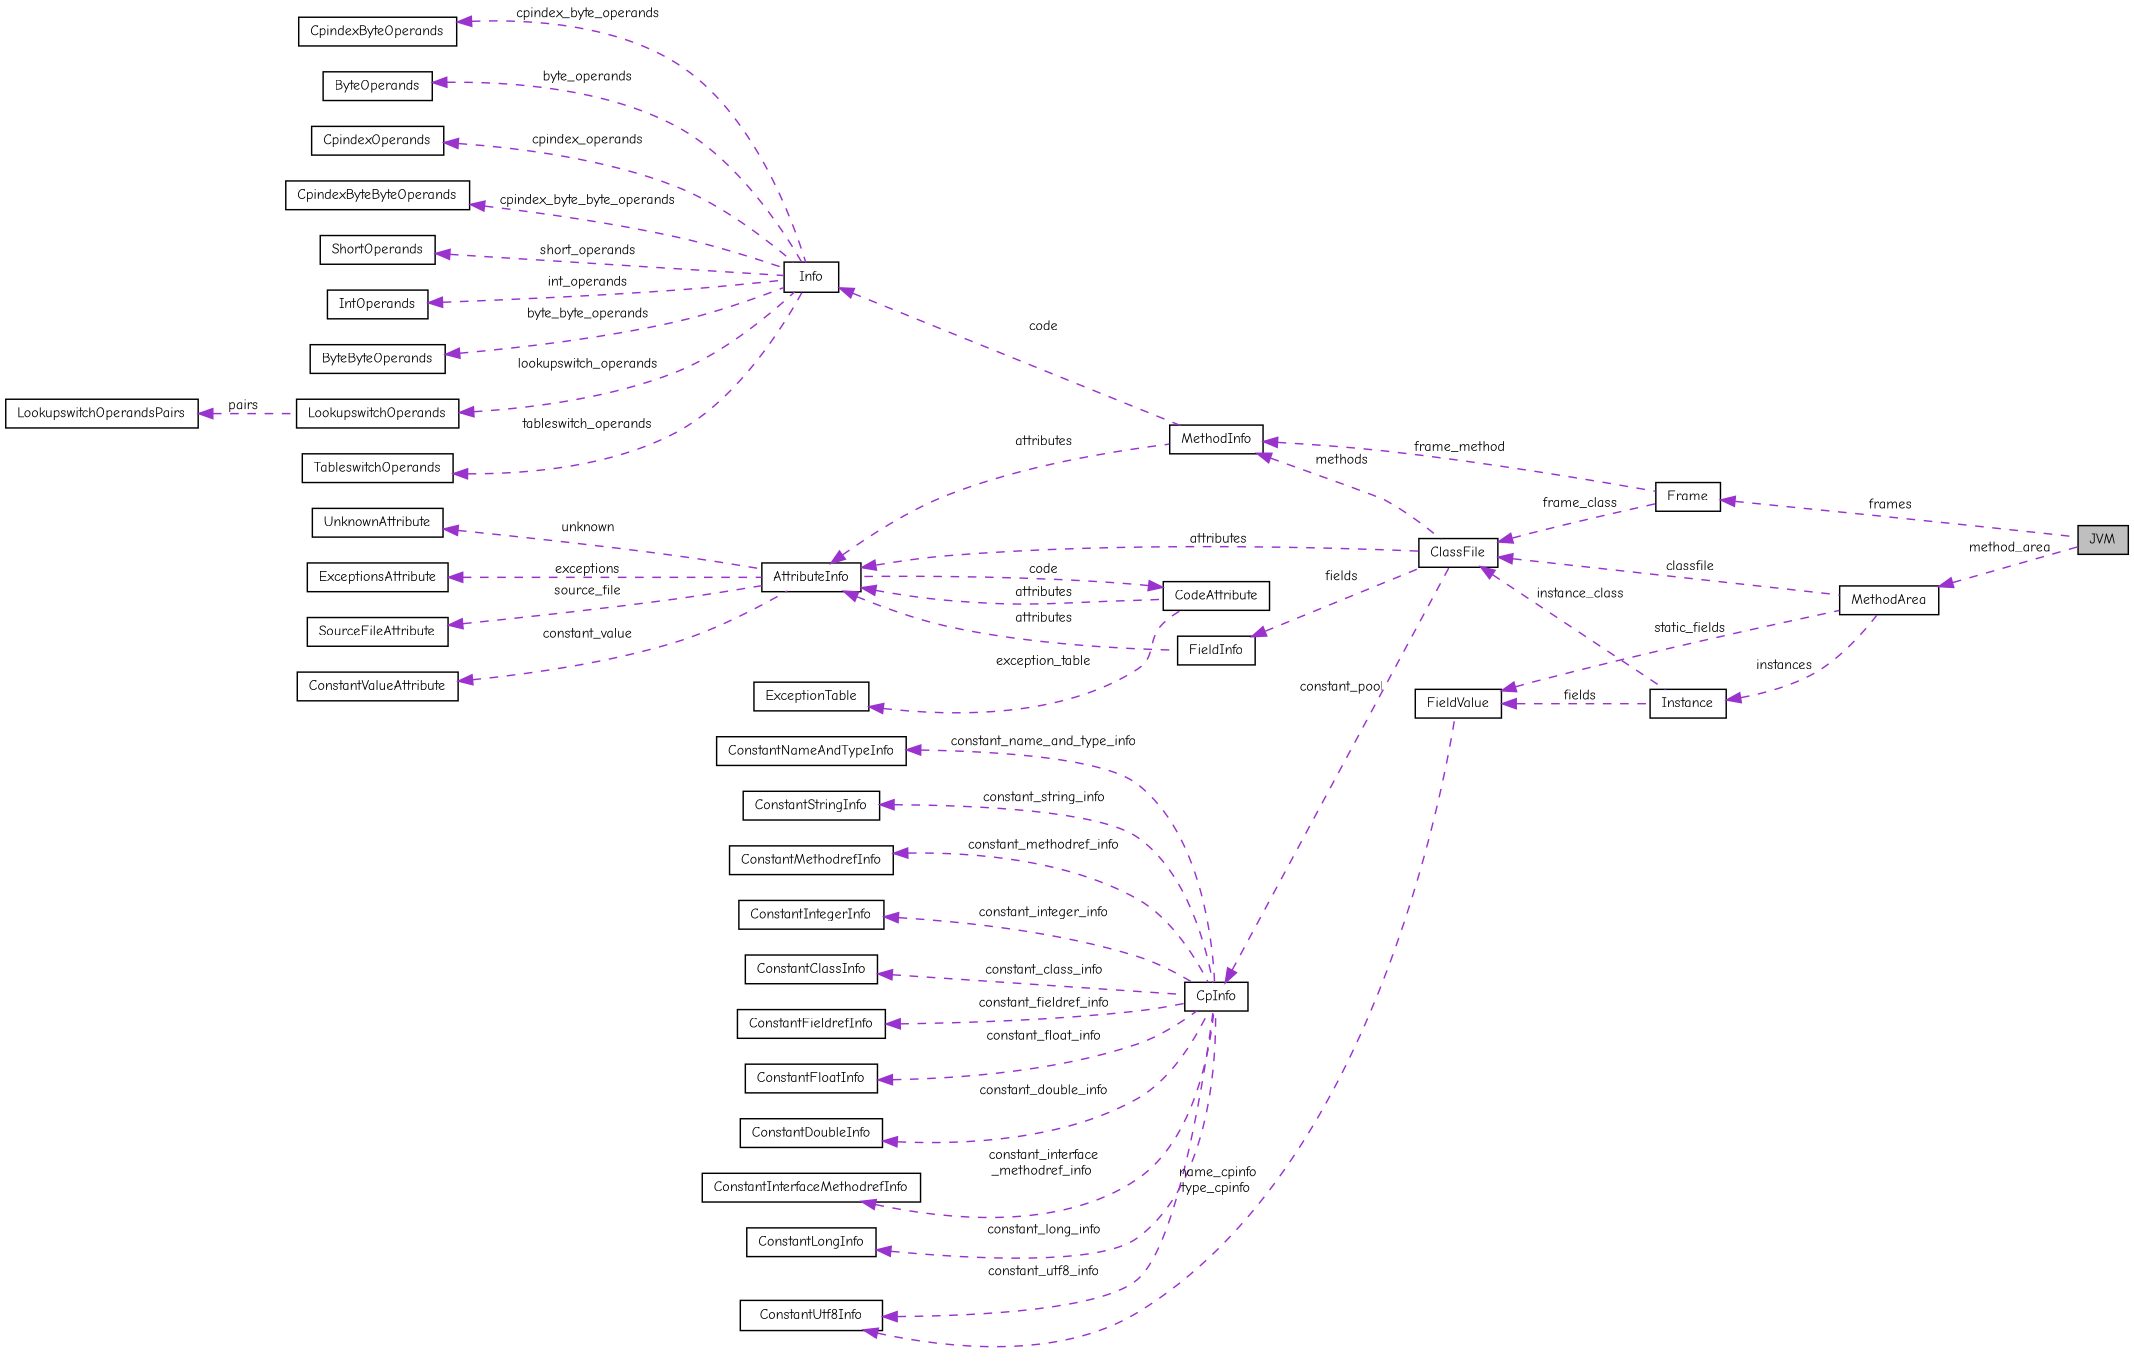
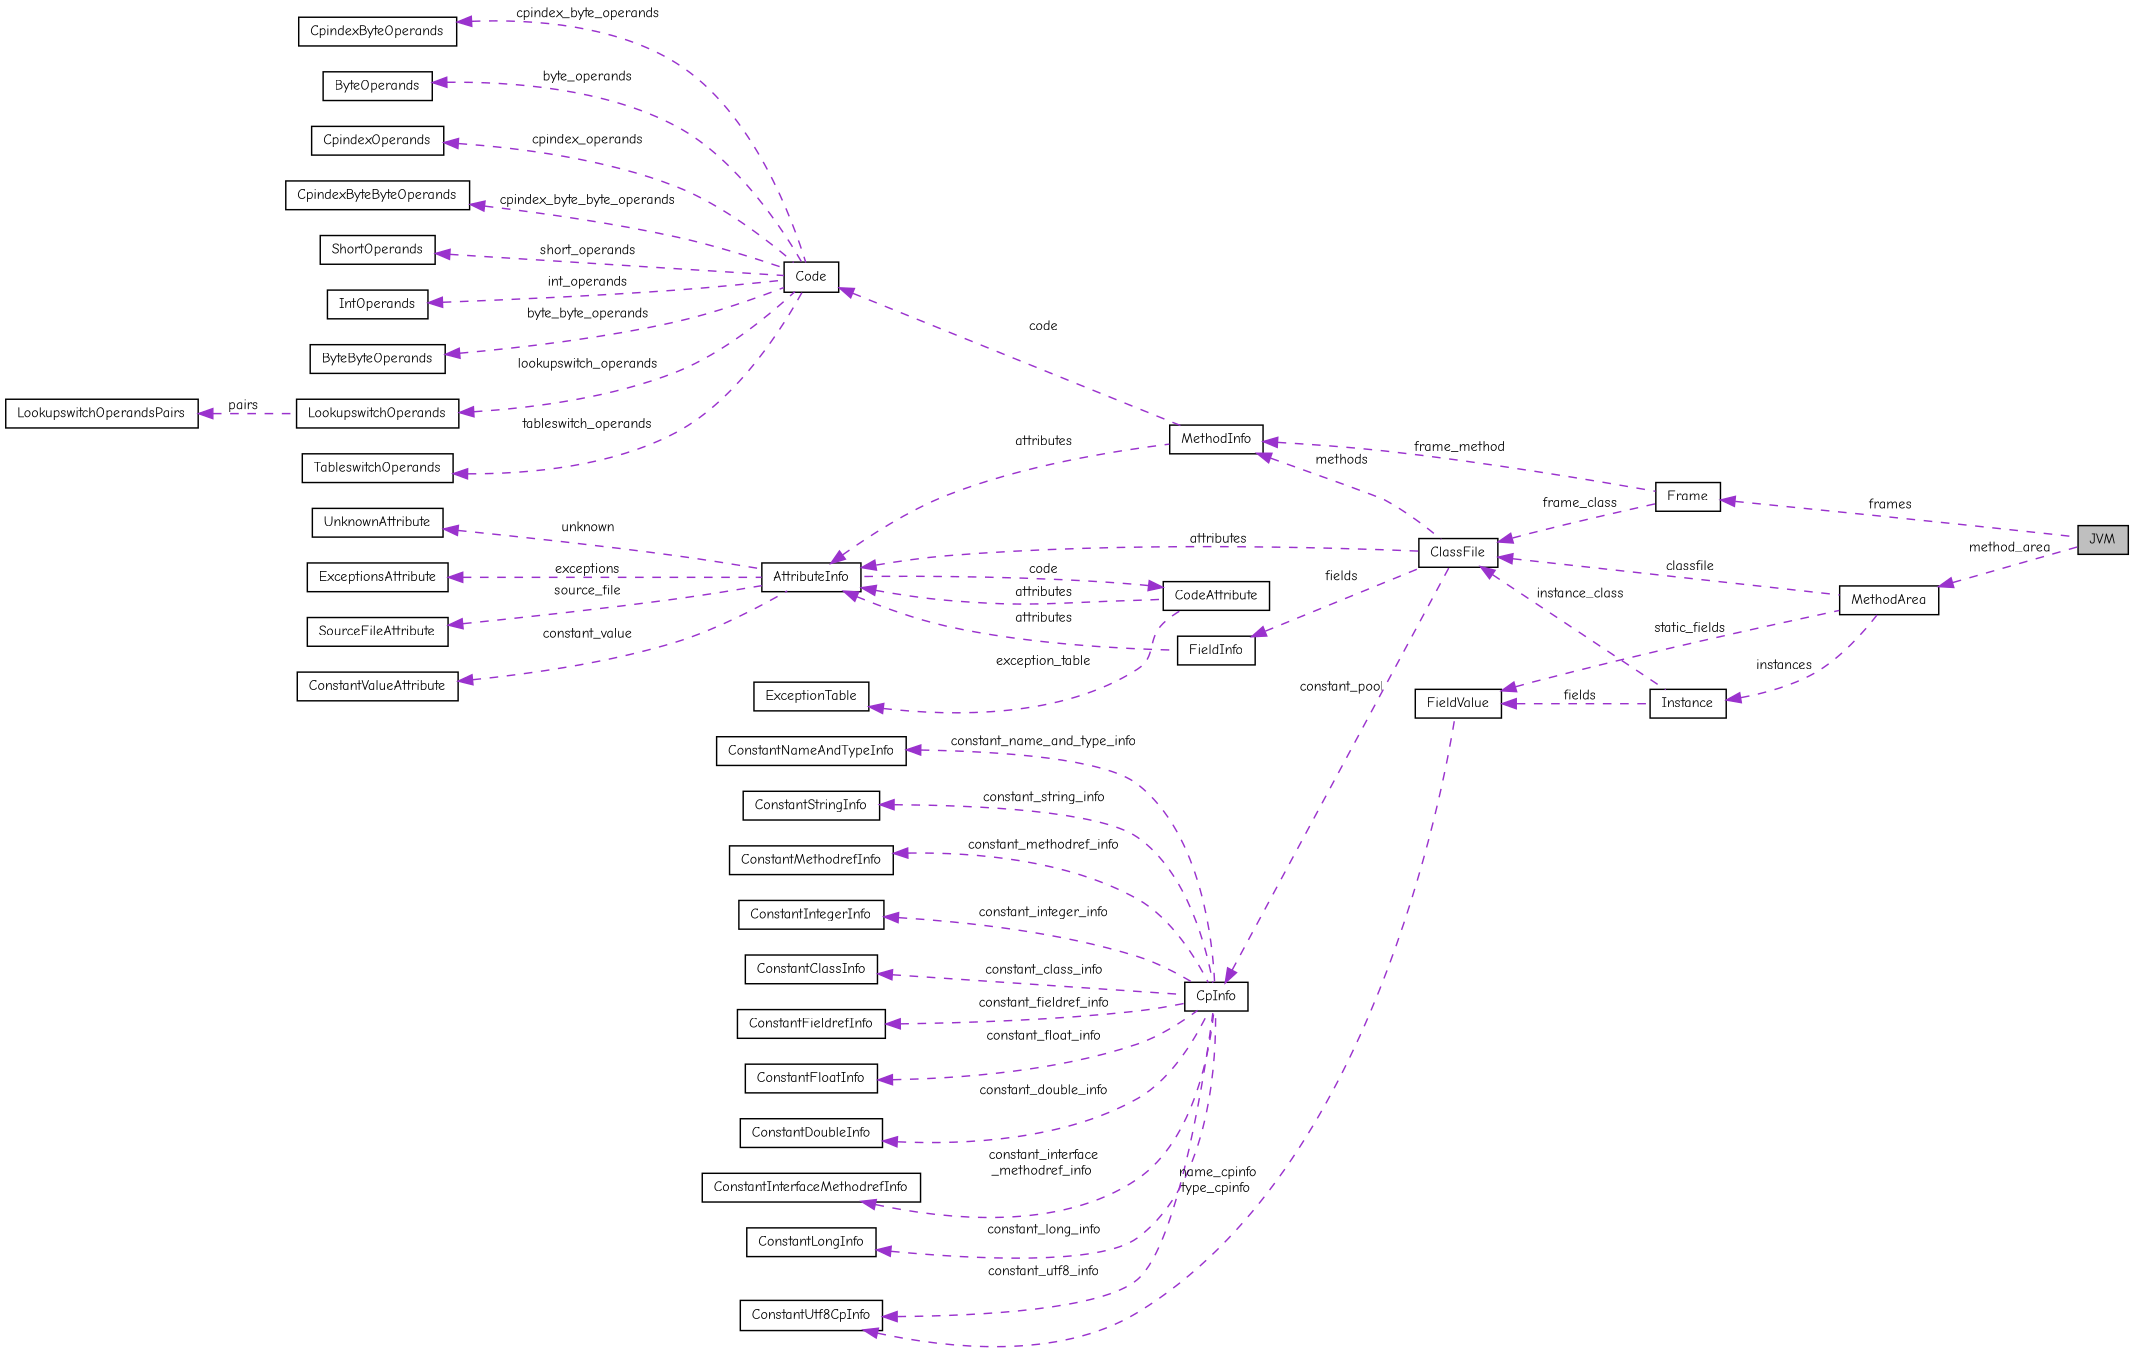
(811, 277) -> (811, 277)
(811, 1315) -> (811, 1315)
